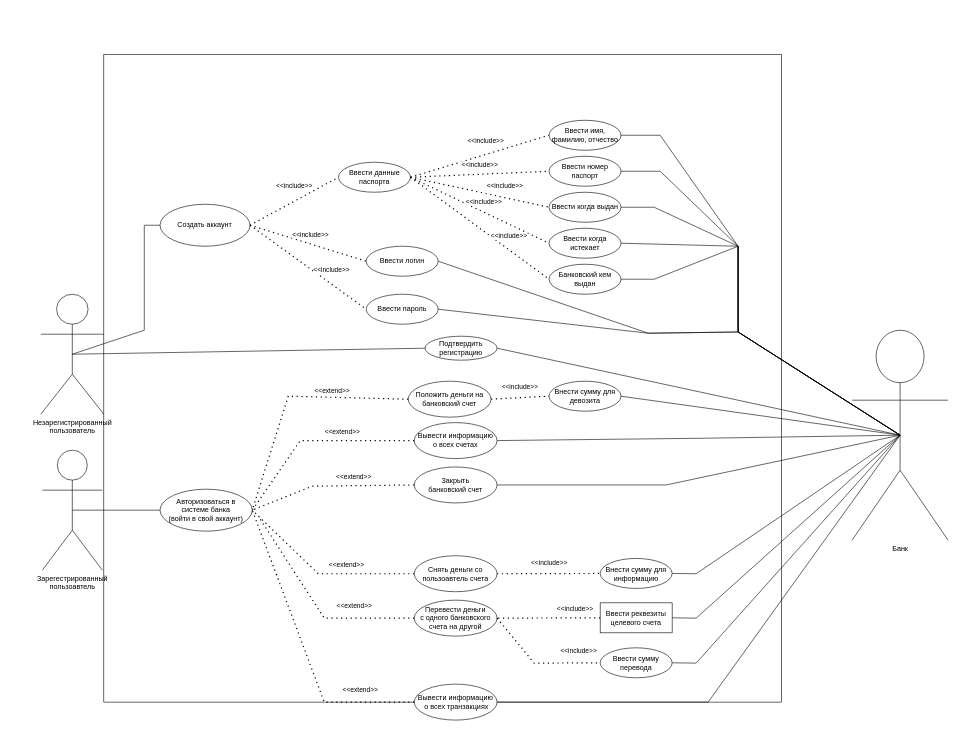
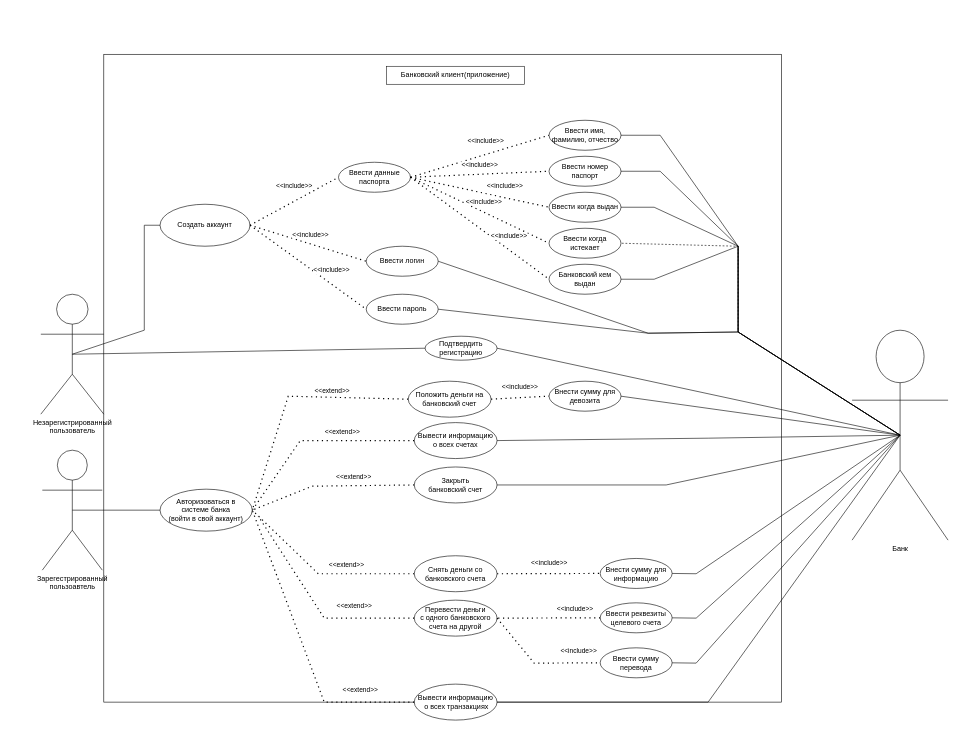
none -> (456, 75)
(678, 245) -> (678, 245)
(456, 574) -> (456, 574)
(636, 618) -> (636, 618)
